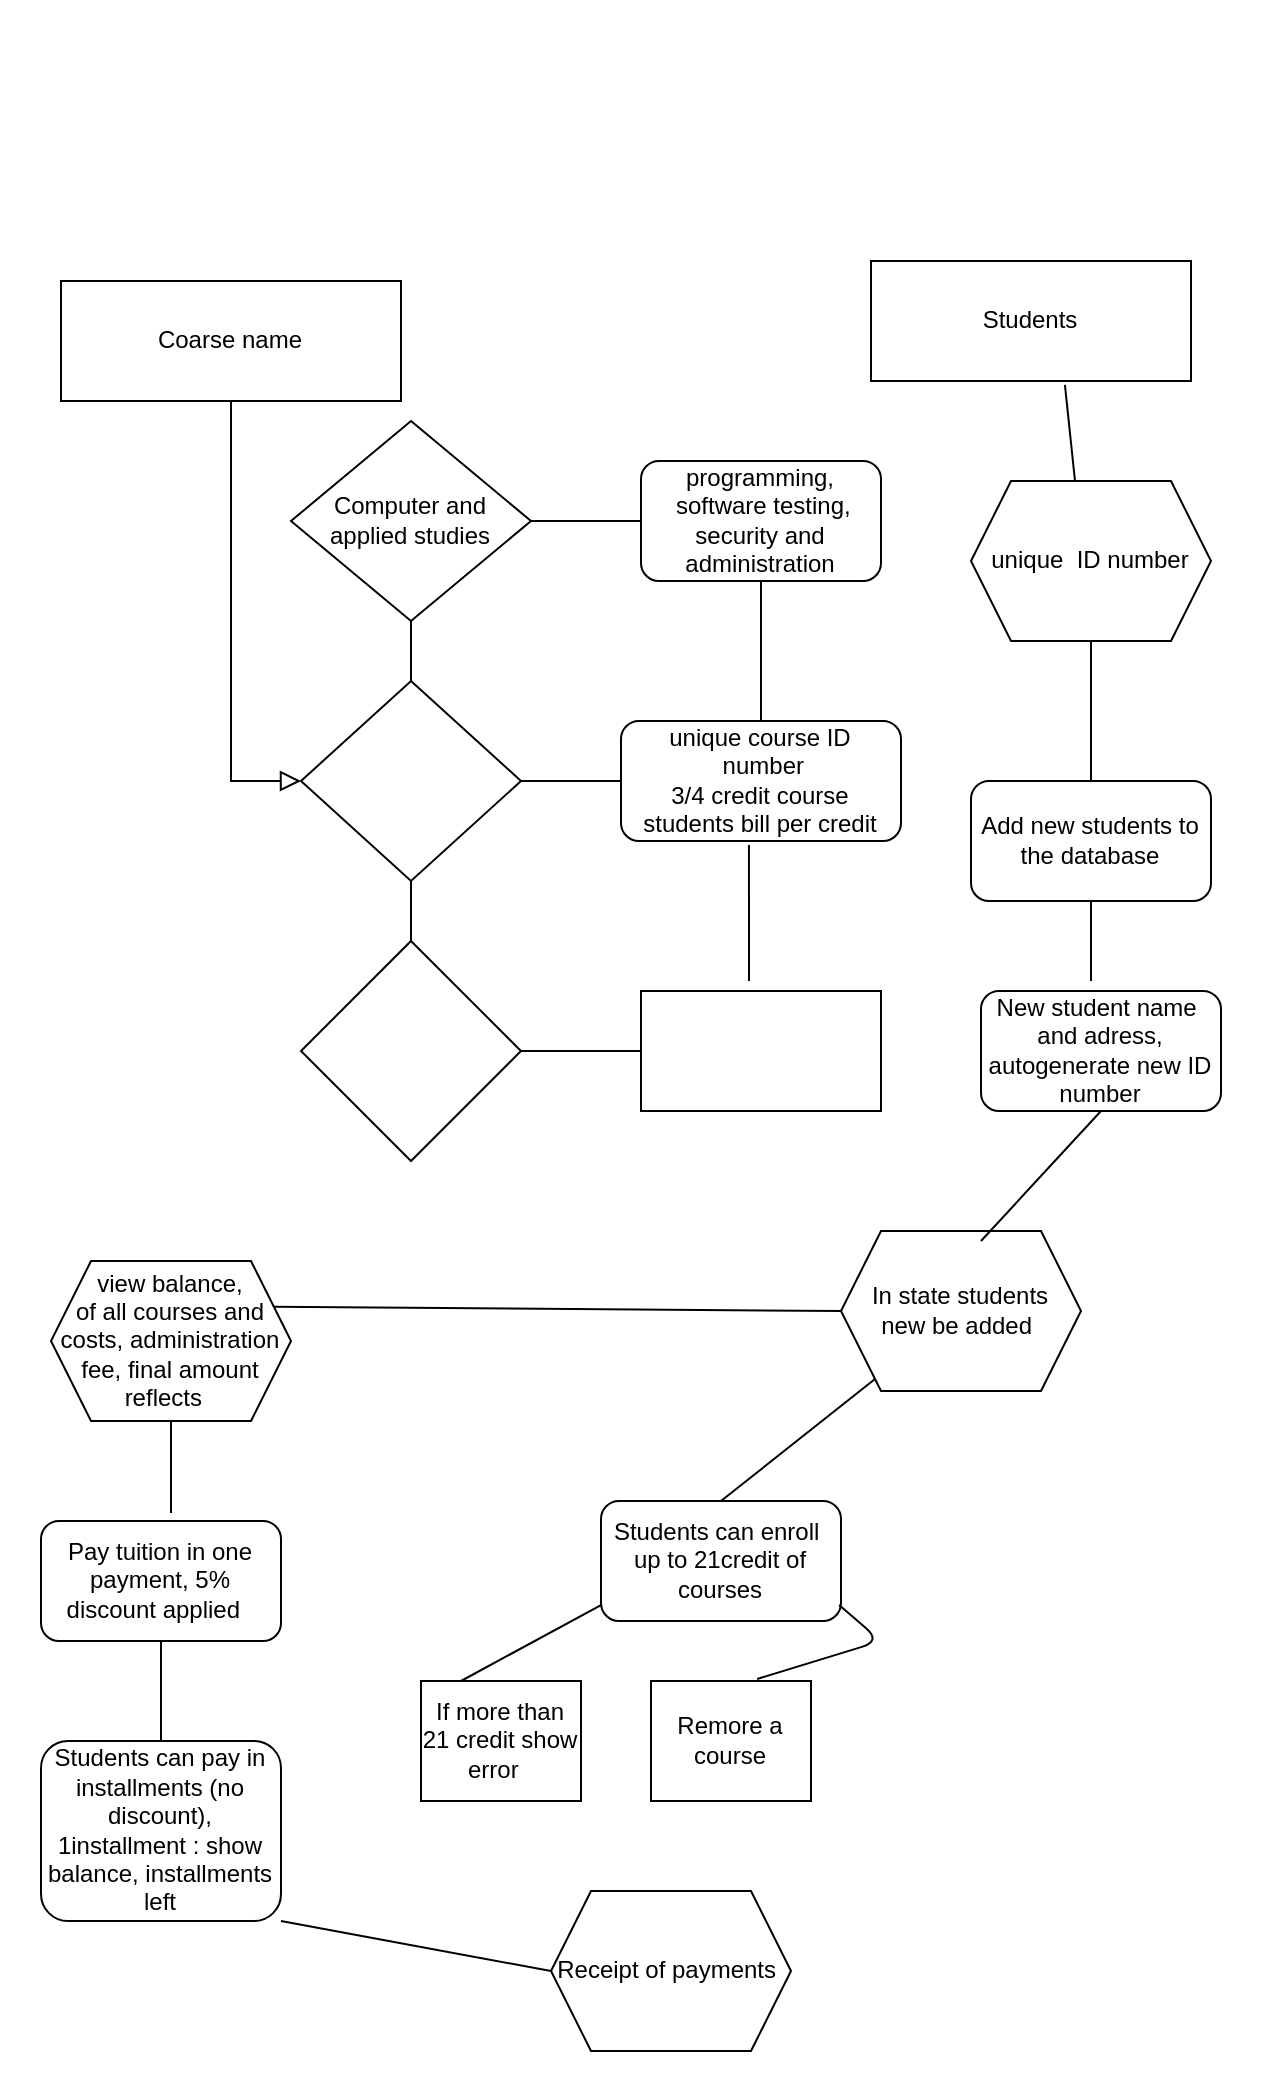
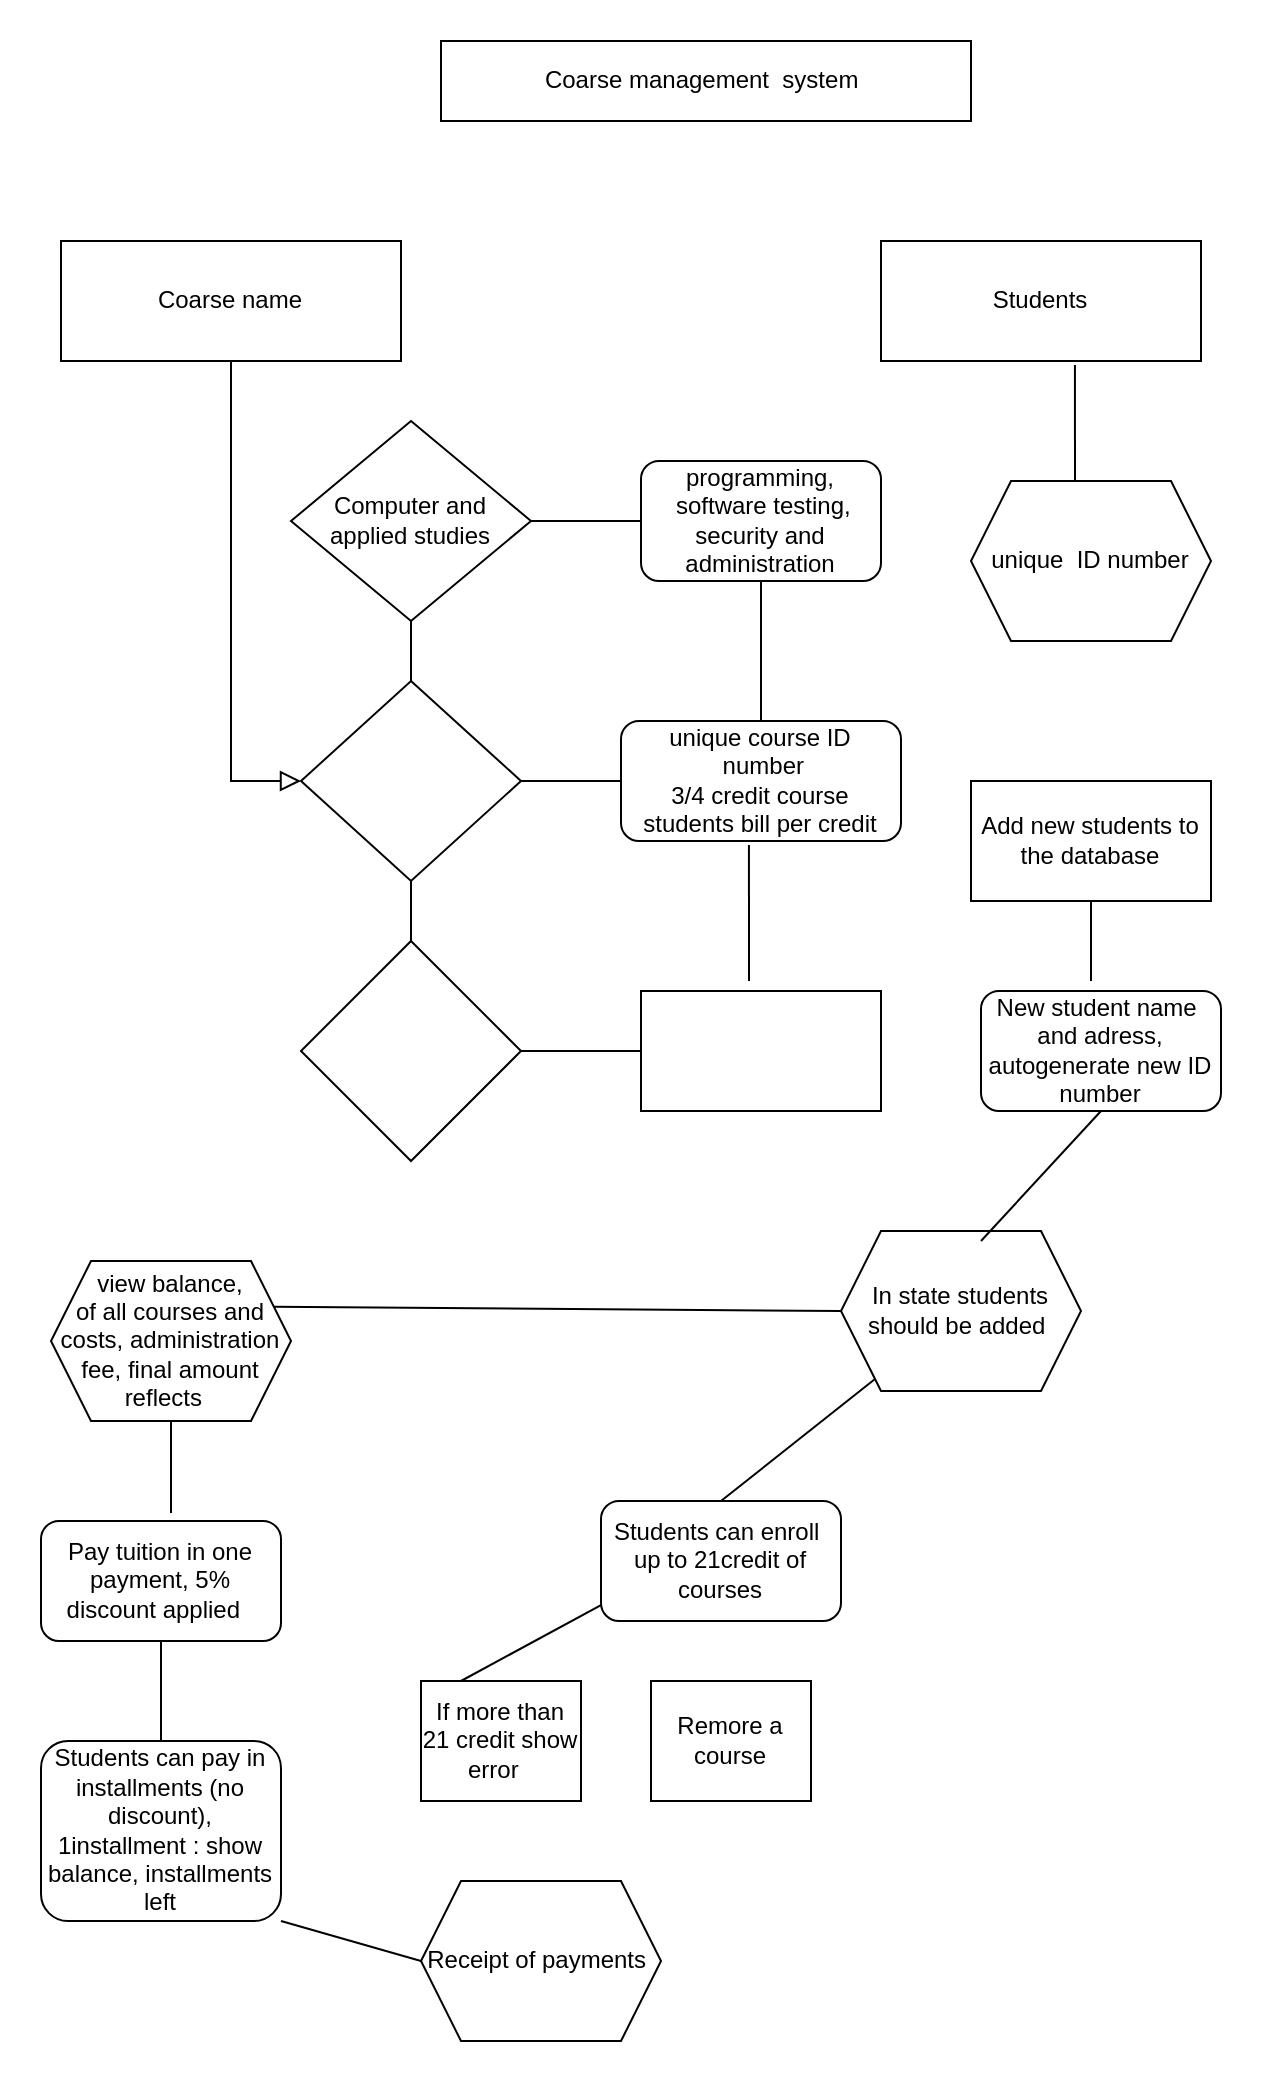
none -> (706, 81)
(1031, 321) -> (1041, 301)
(231, 341) -> (231, 301)
(1091, 711) -> none
(1091, 841) -> (1091, 841)
(961, 1311) -> (961, 1311)
(837, 1655) -> none
(671, 1971) -> (541, 1961)
